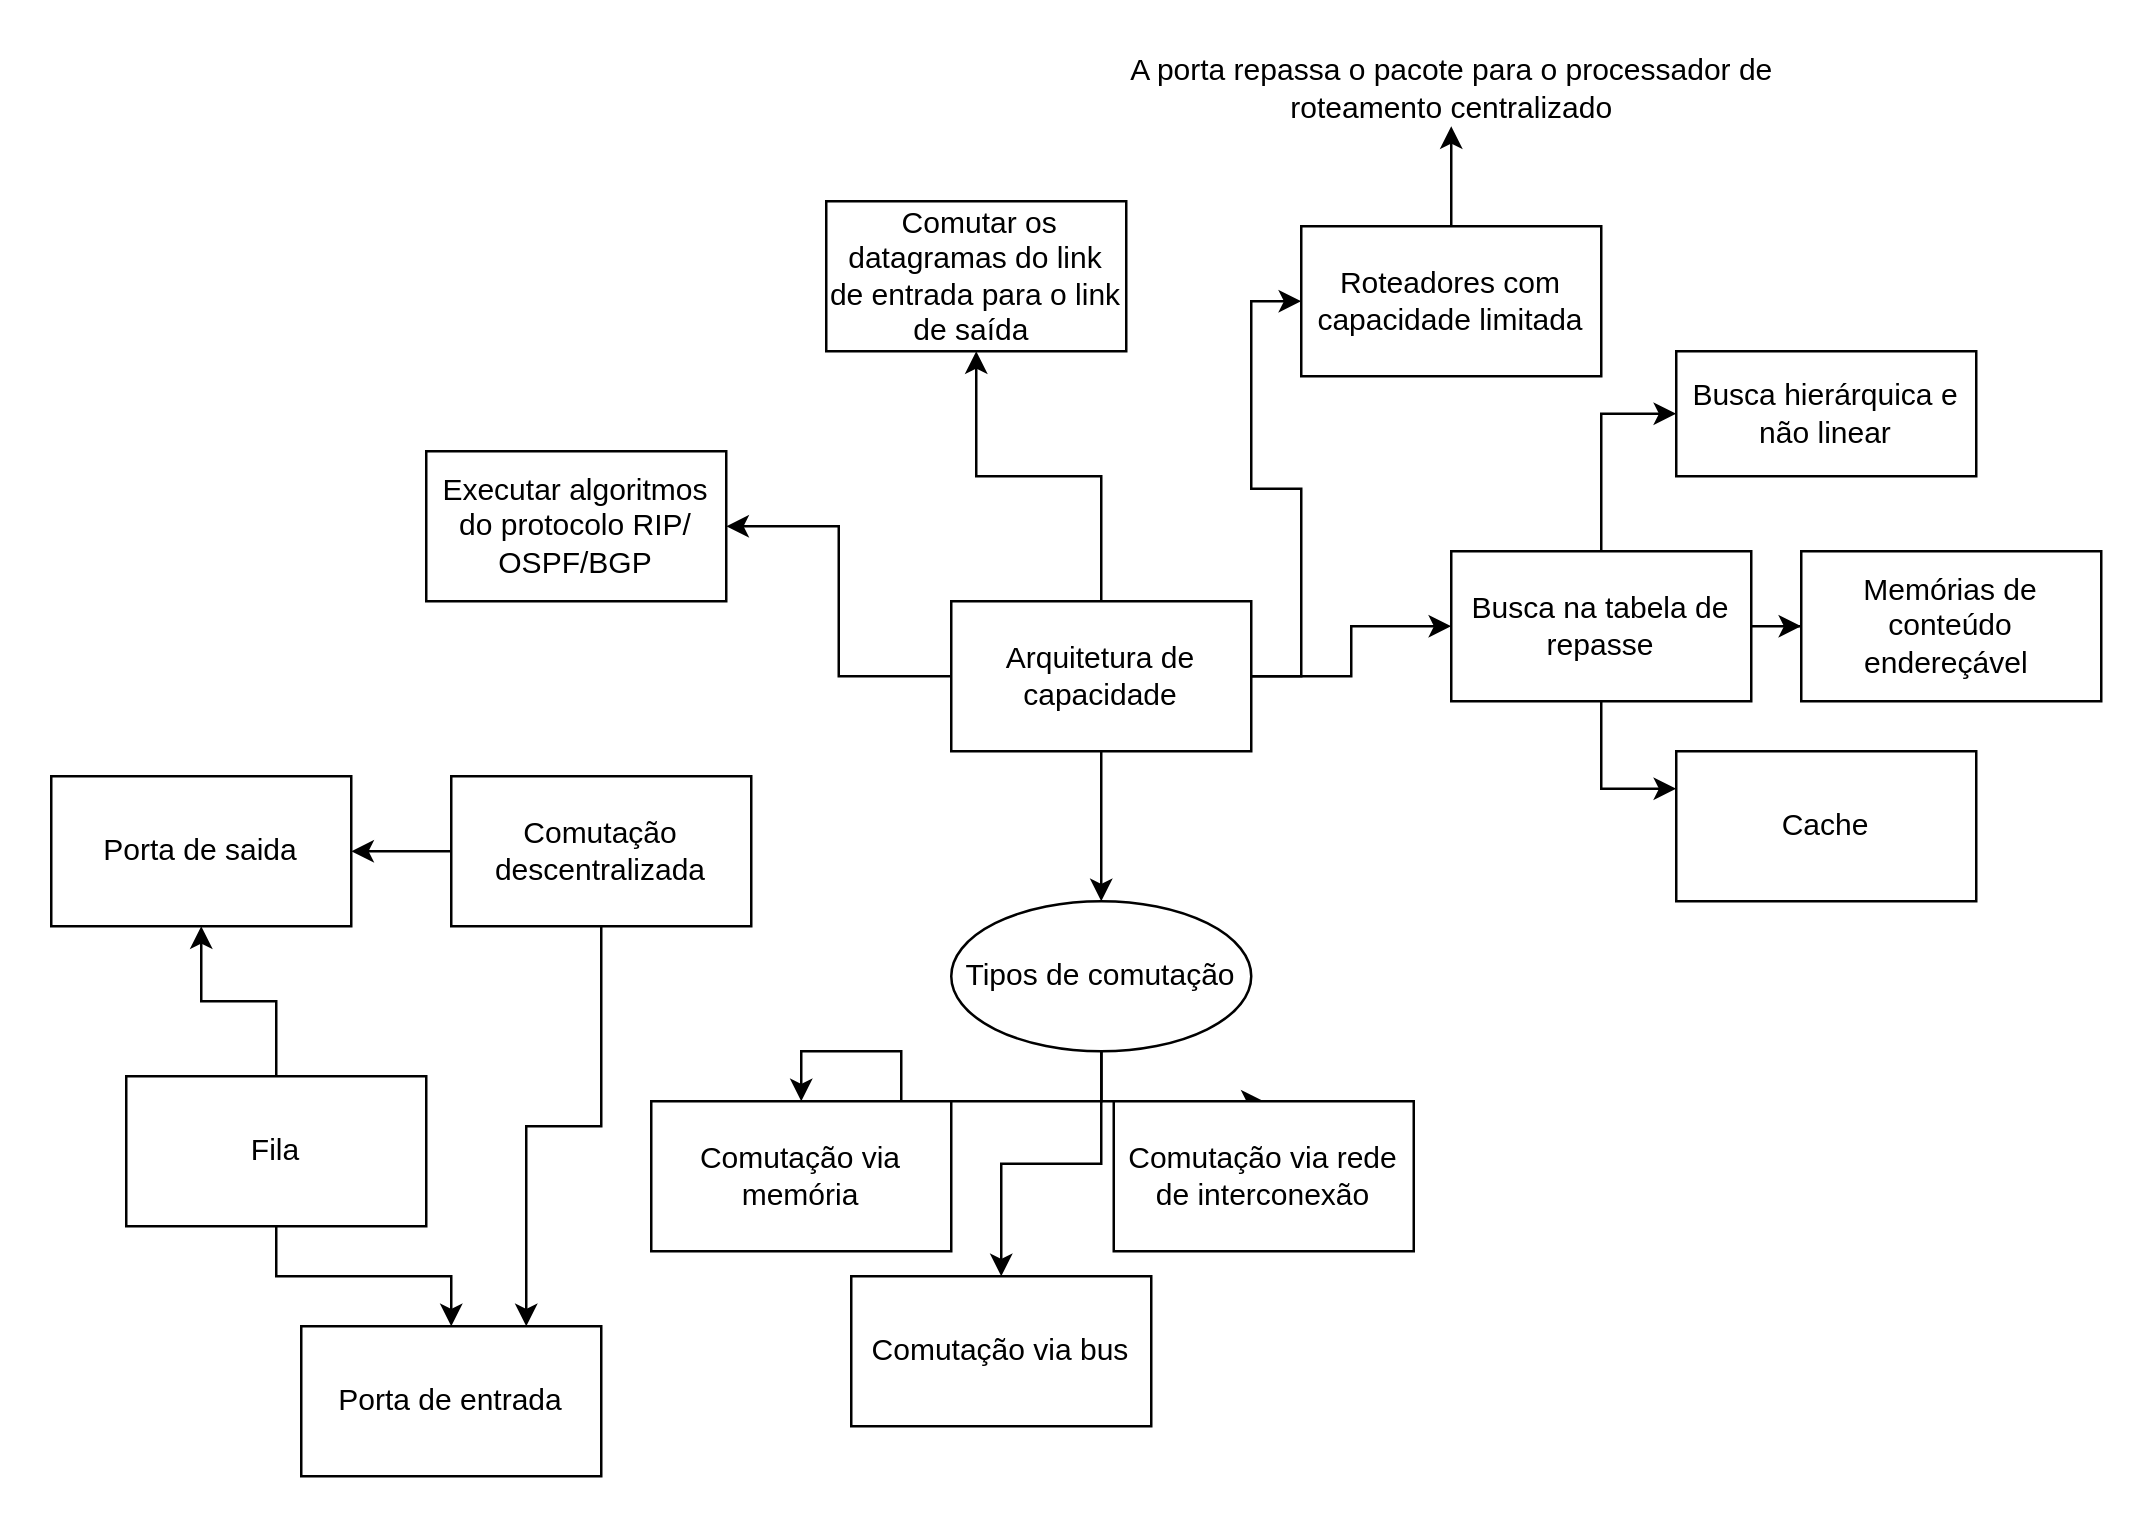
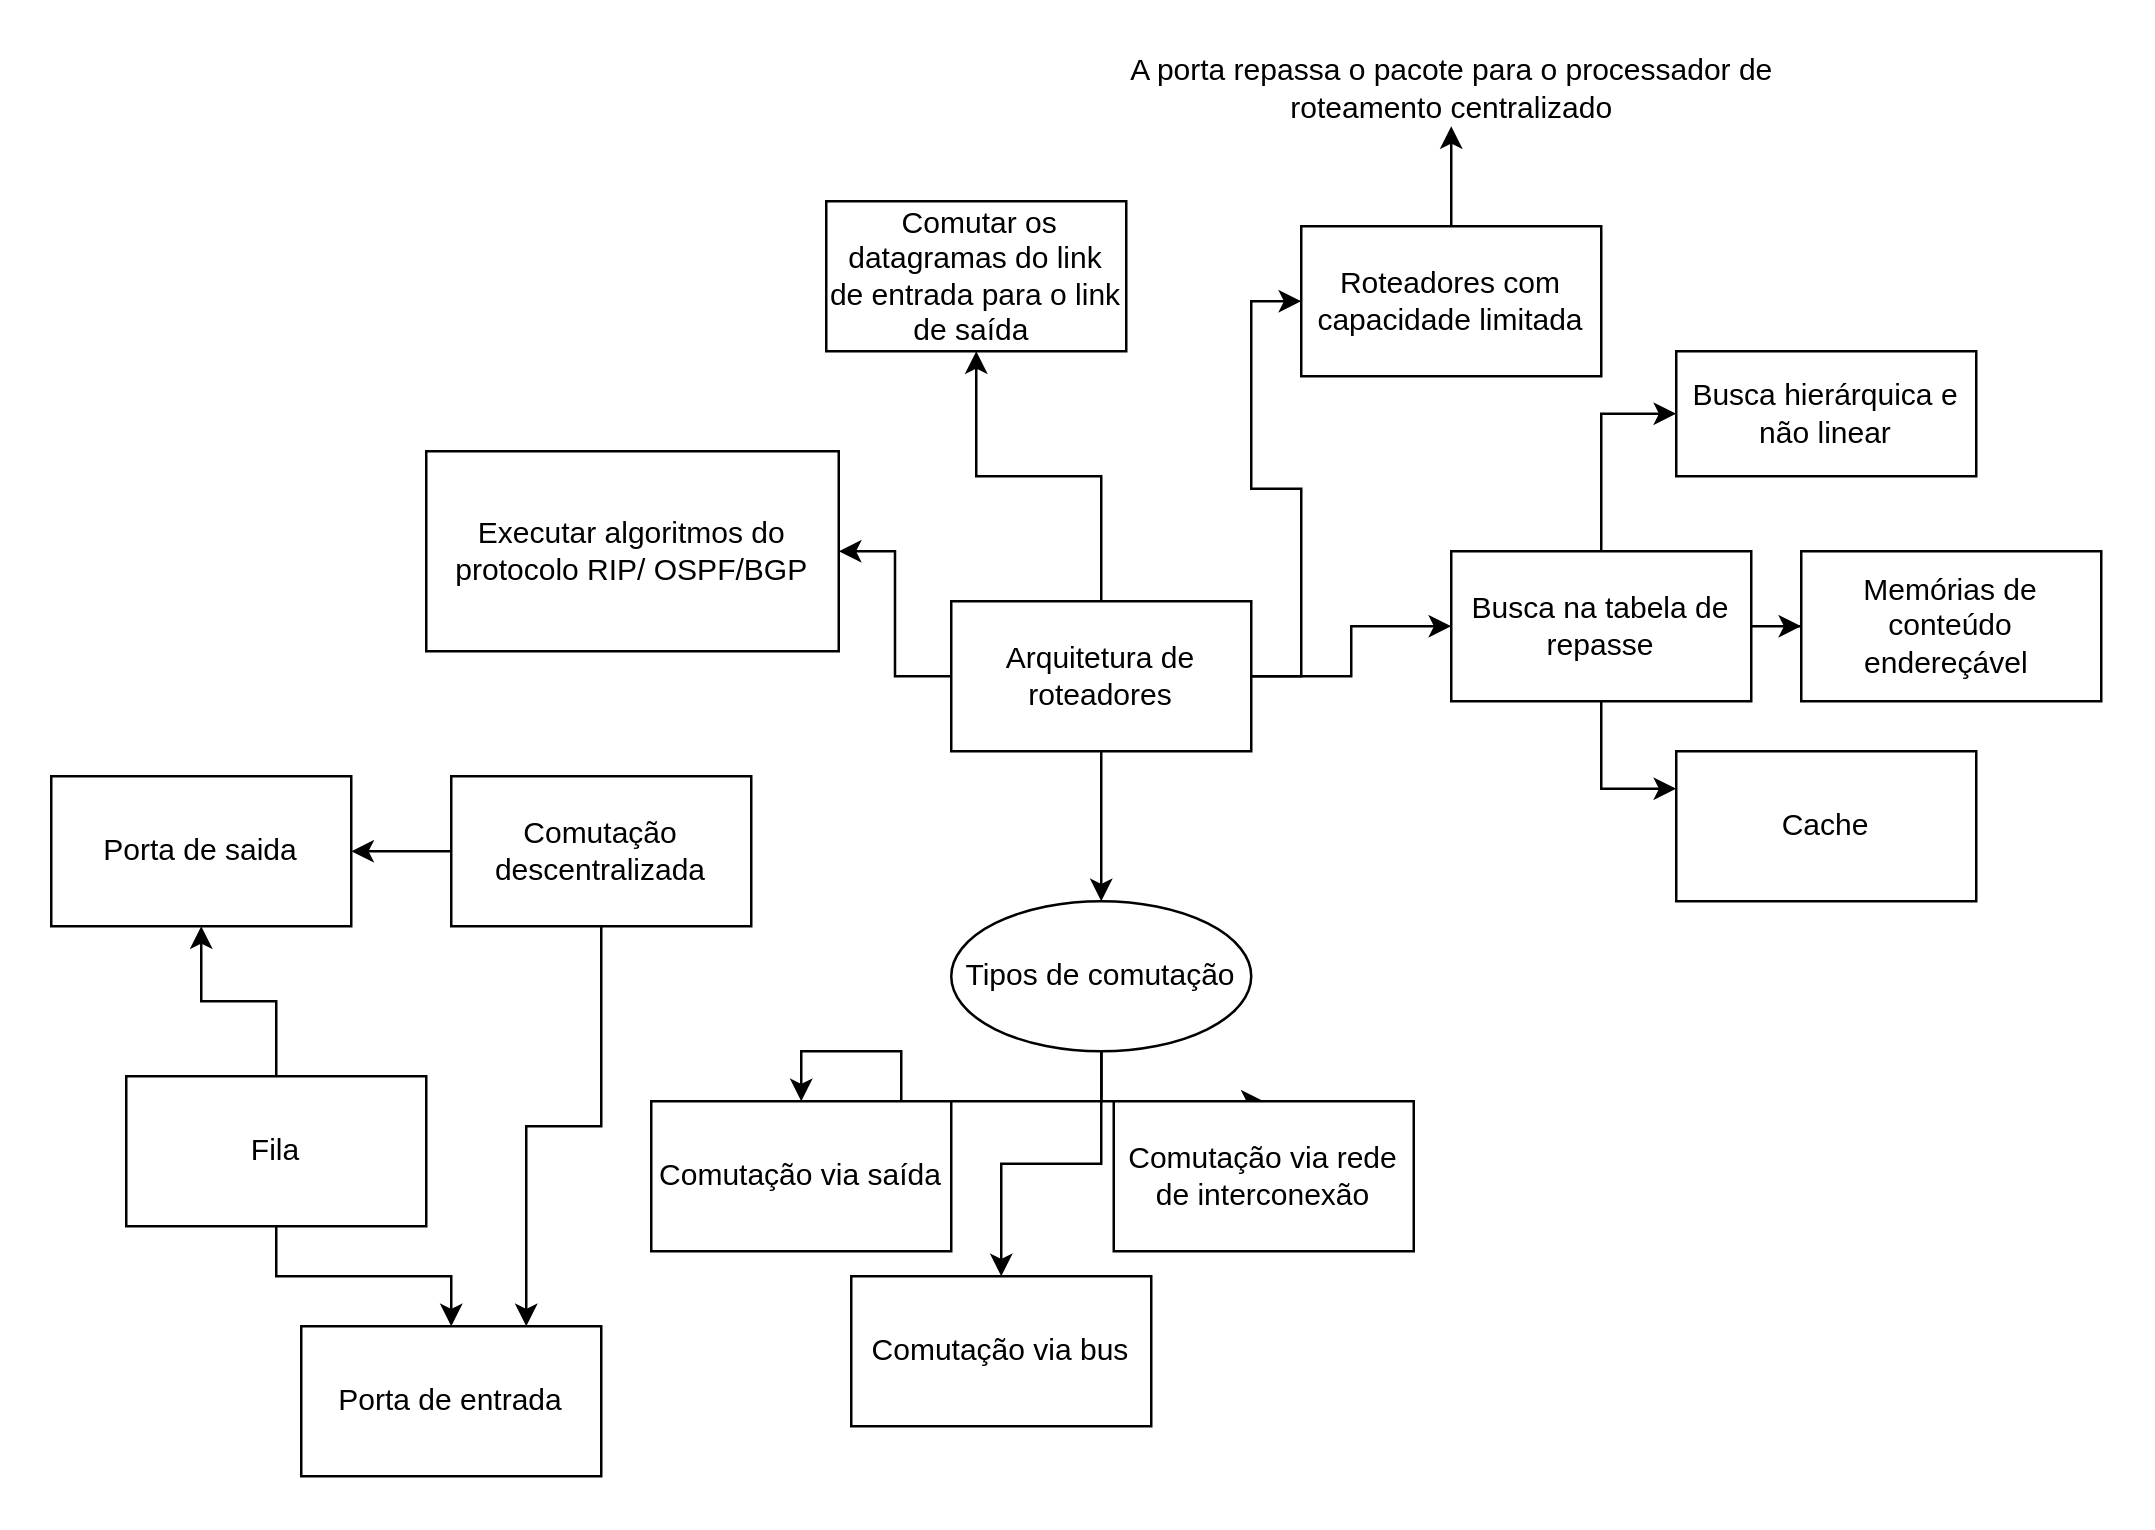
(576, 526) -> (633, 551)
(1101, 676) -> (1101, 676)
(801, 1176) -> (801, 1176)
